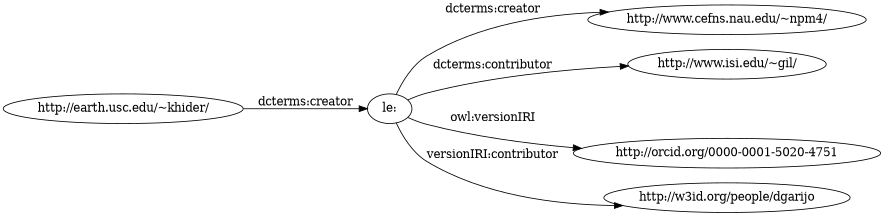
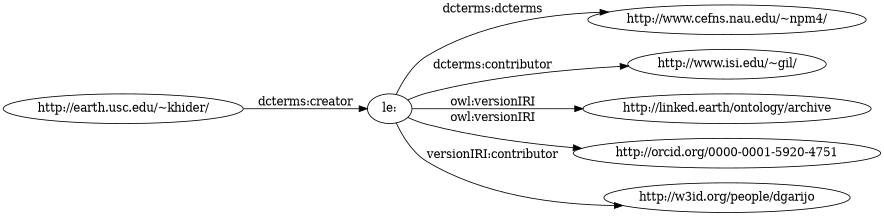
(493, 9) -> (493, 9)
none -> (727, 109)
(727, 153) -> (727, 153)
